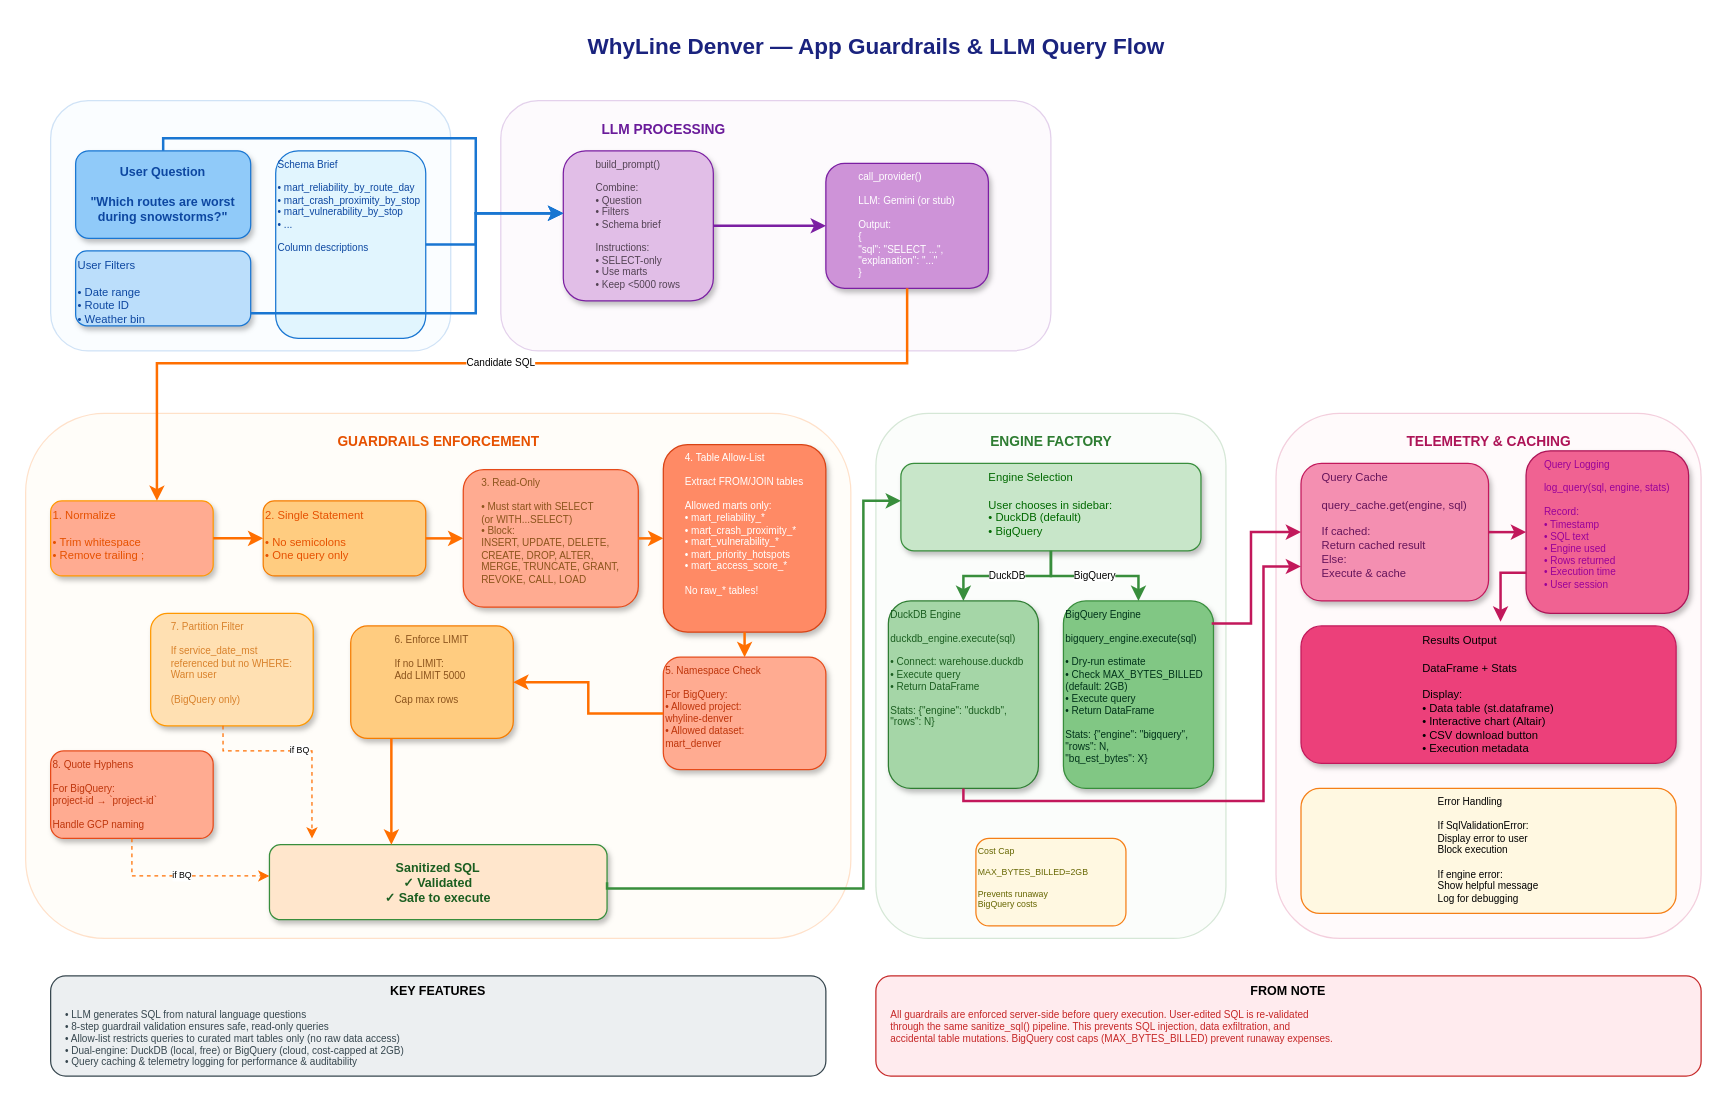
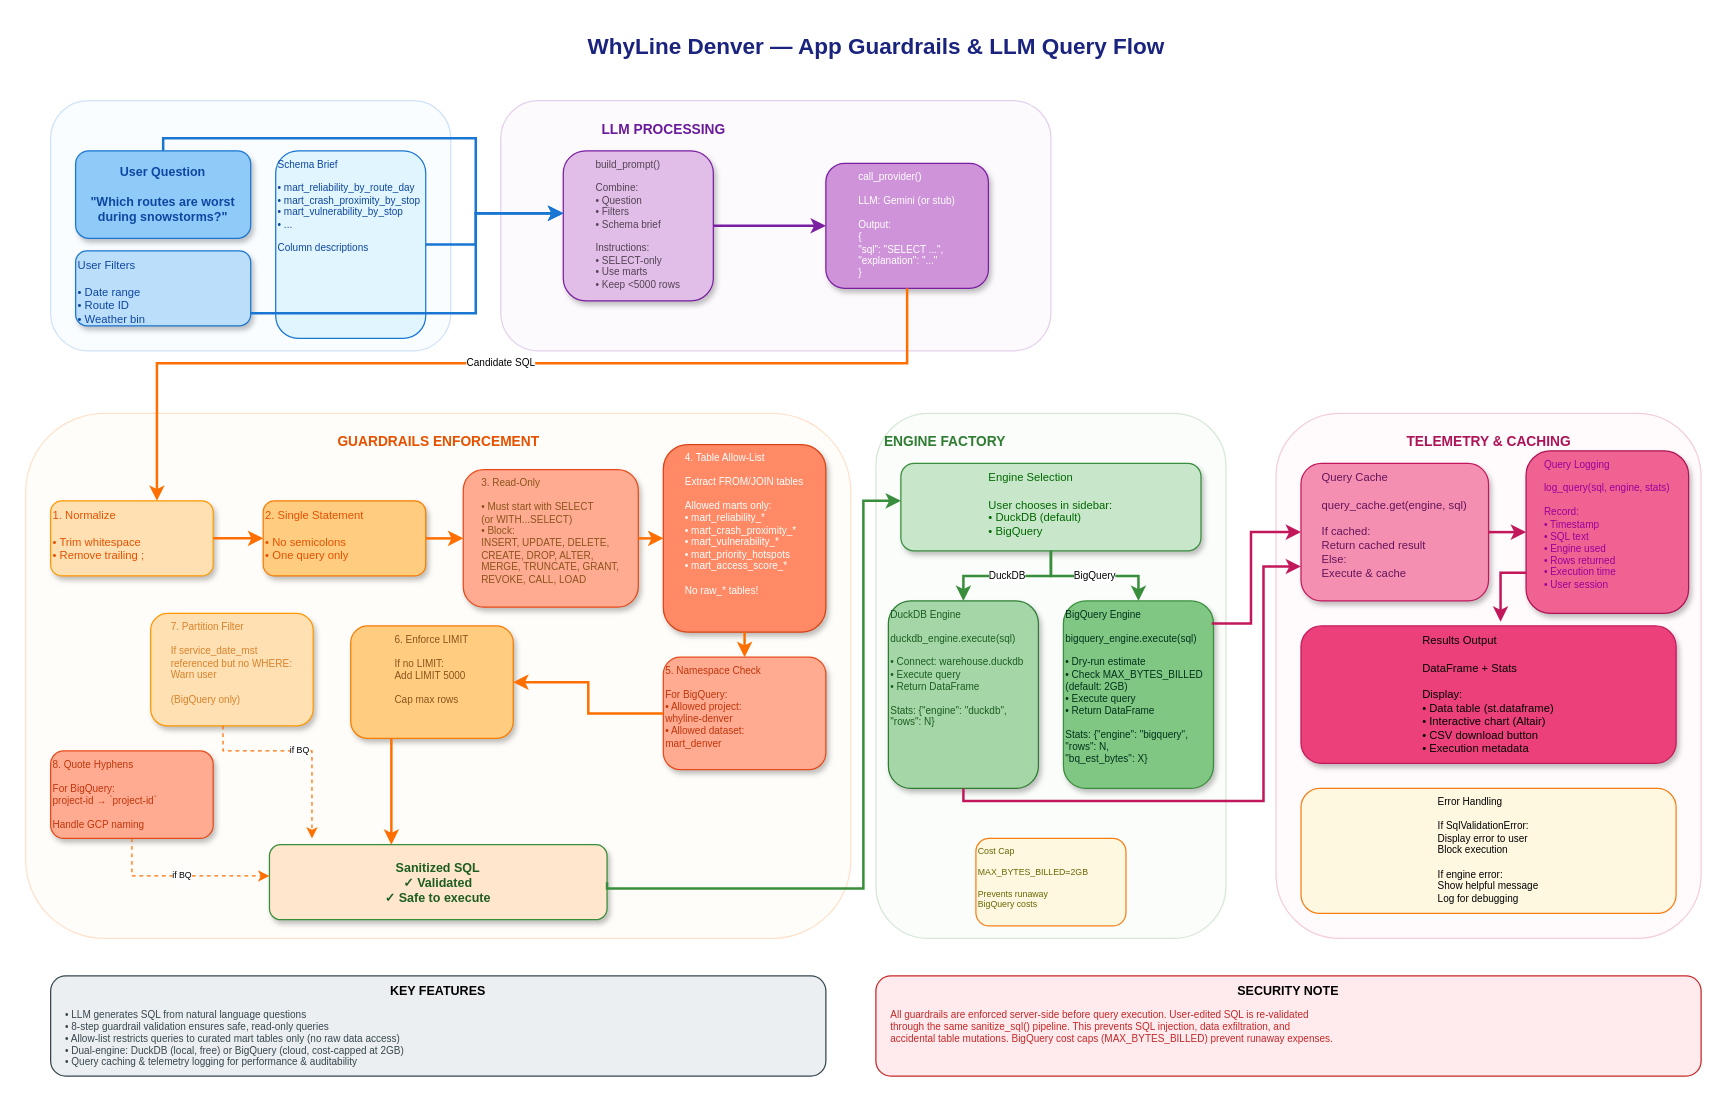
(1051, 438) -> (944, 438)
(132, 538) -> (132, 538)
(1288, 992) -> (1288, 992)
